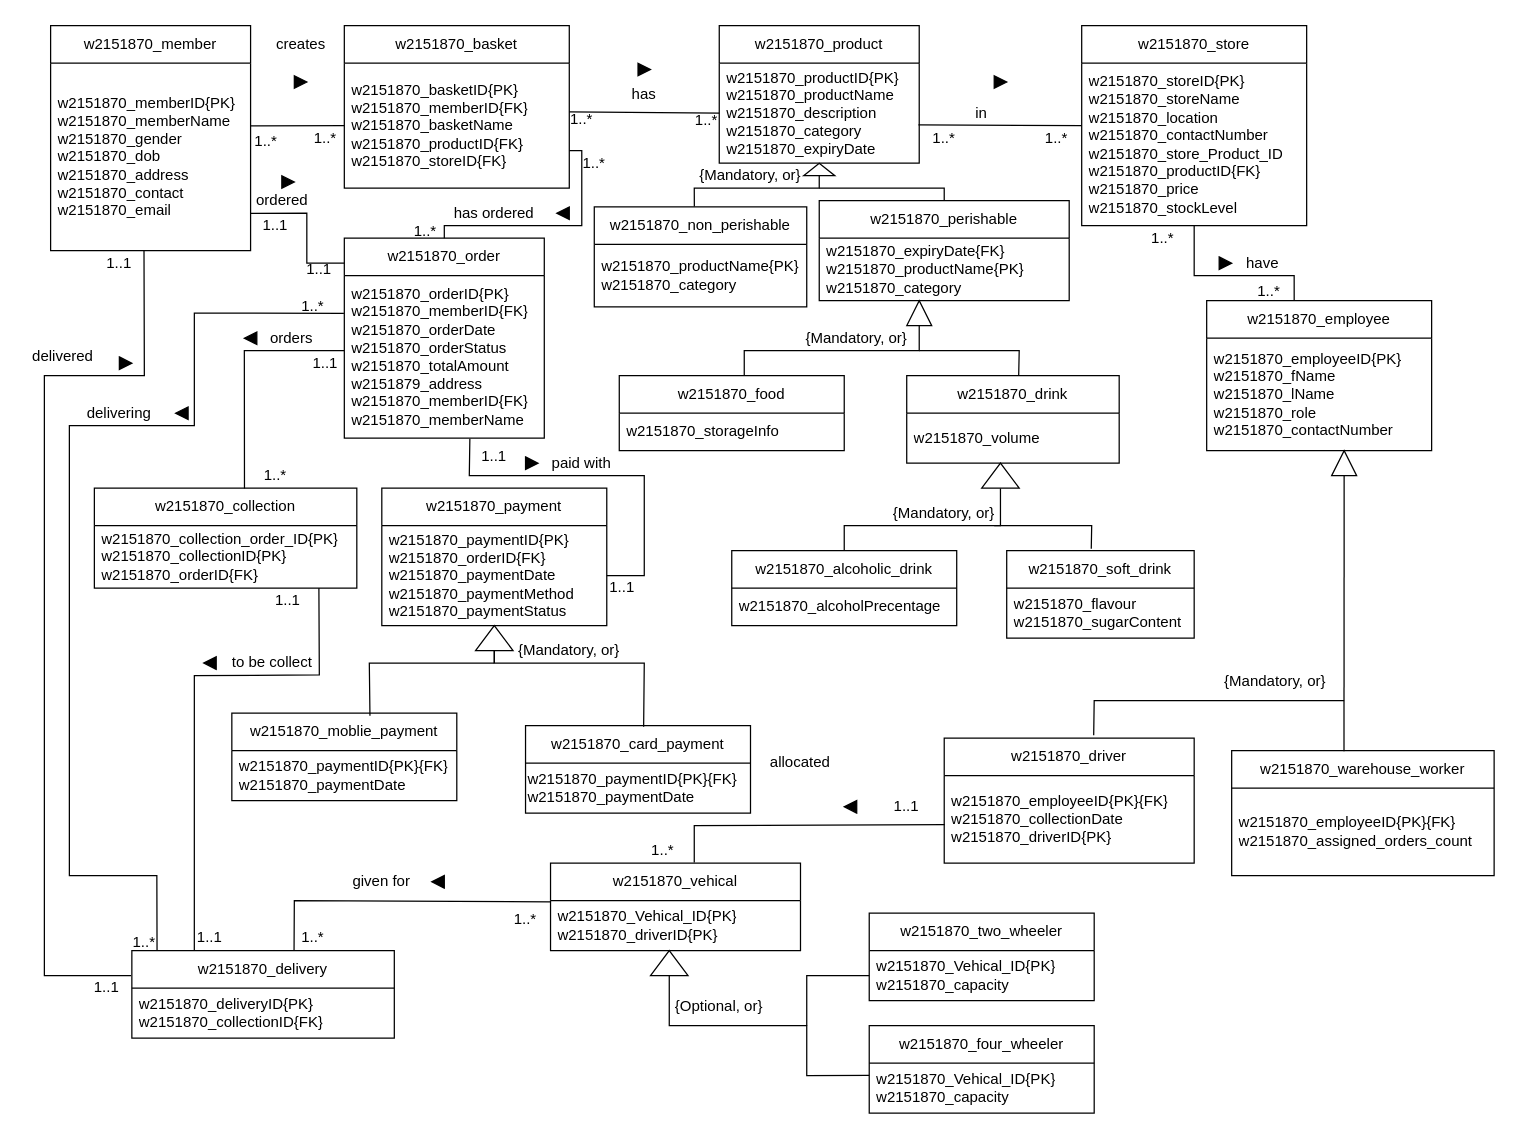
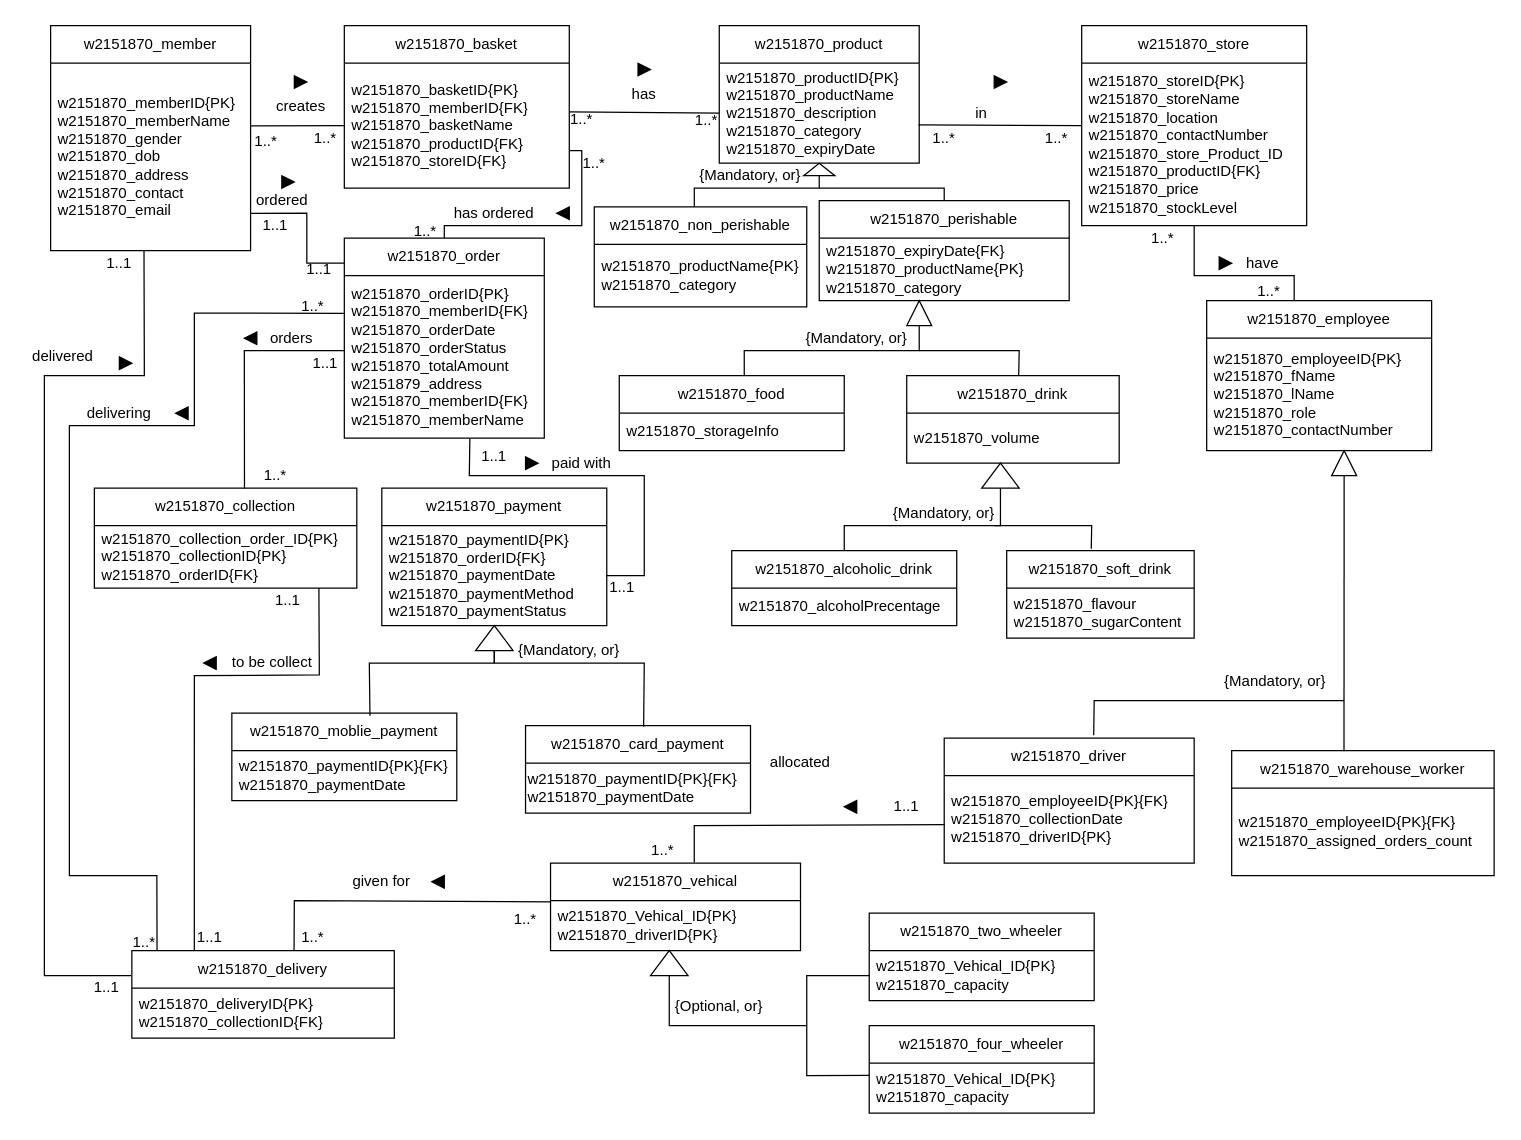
(301, 44) -> (301, 107)
